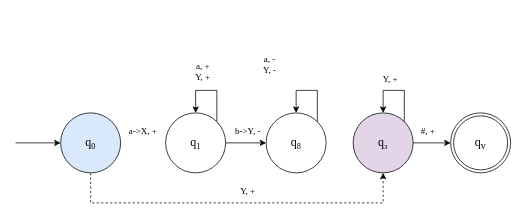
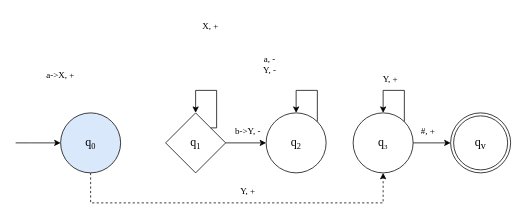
none -> (210, 27)
(203, 72) -> none
(143, 132) -> (60, 75)
(195, 143) -> (195, 143)
(296, 143) -> (296, 143)
(383, 143) -> (383, 143)
